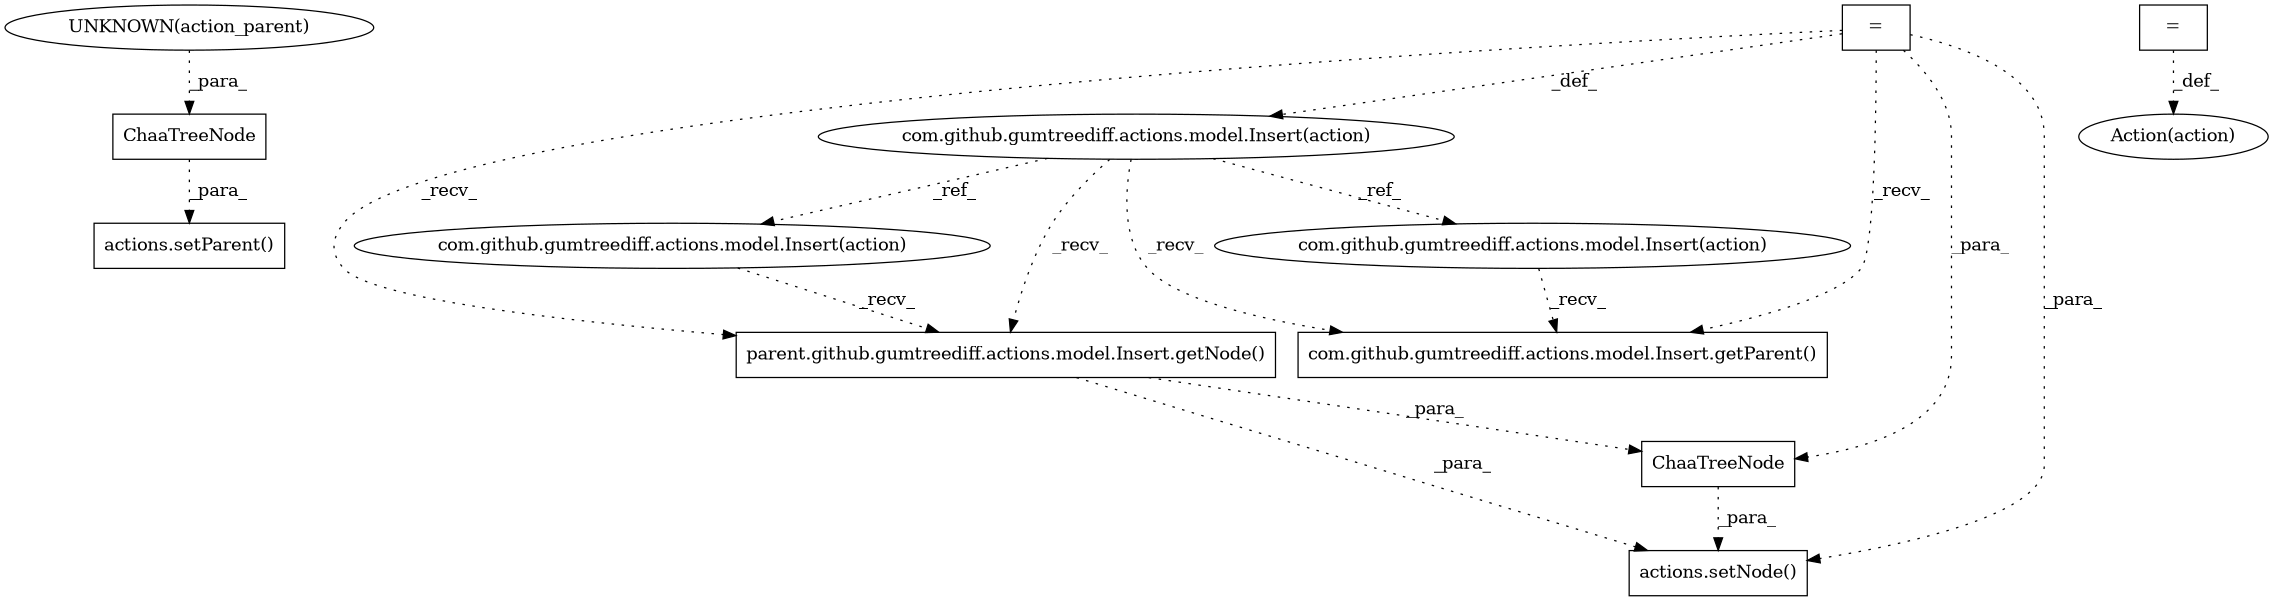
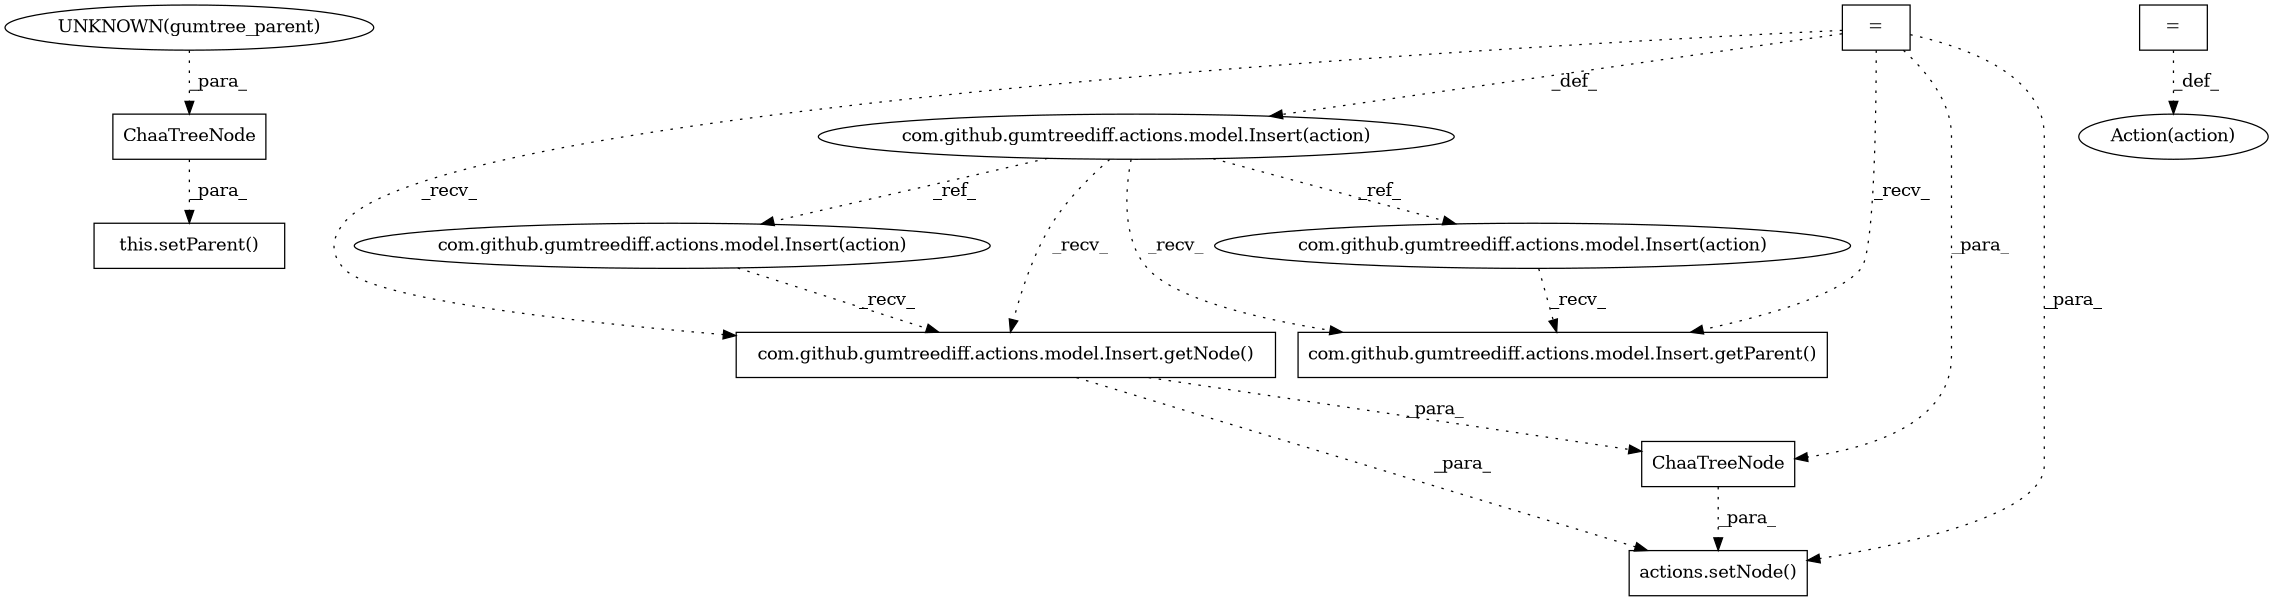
(189, 28) -> (189, 28)
(189, 246) -> (189, 246)
(1006, 355) -> (1006, 355)
